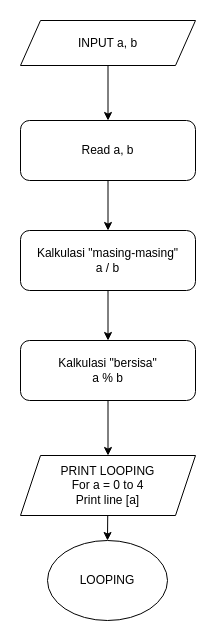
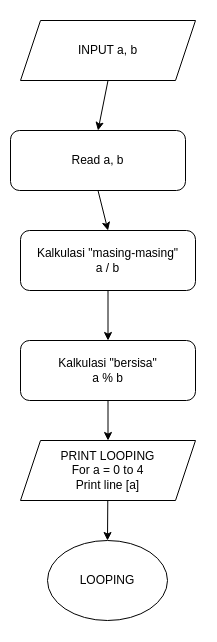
(108, 43) -> (108, 51)
(108, 151) -> (98, 161)
(108, 486) -> (108, 471)
